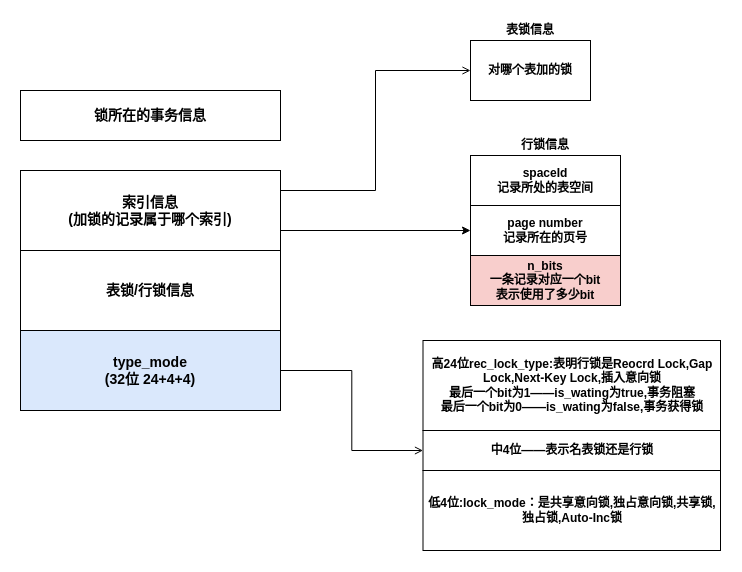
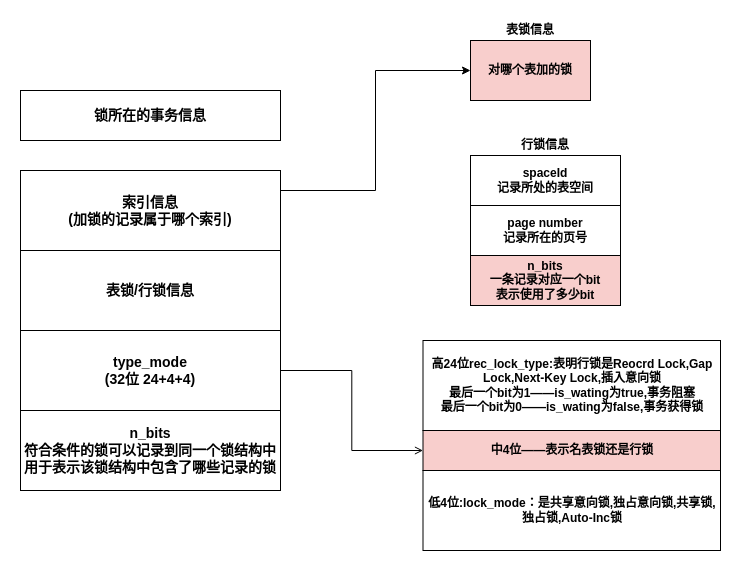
(464, 71) -> (462, 71)
(531, 71) -> (531, 71)
(372, 231) -> none
(151, 371) -> (151, 371)
none -> (151, 451)
(572, 451) -> (572, 451)
